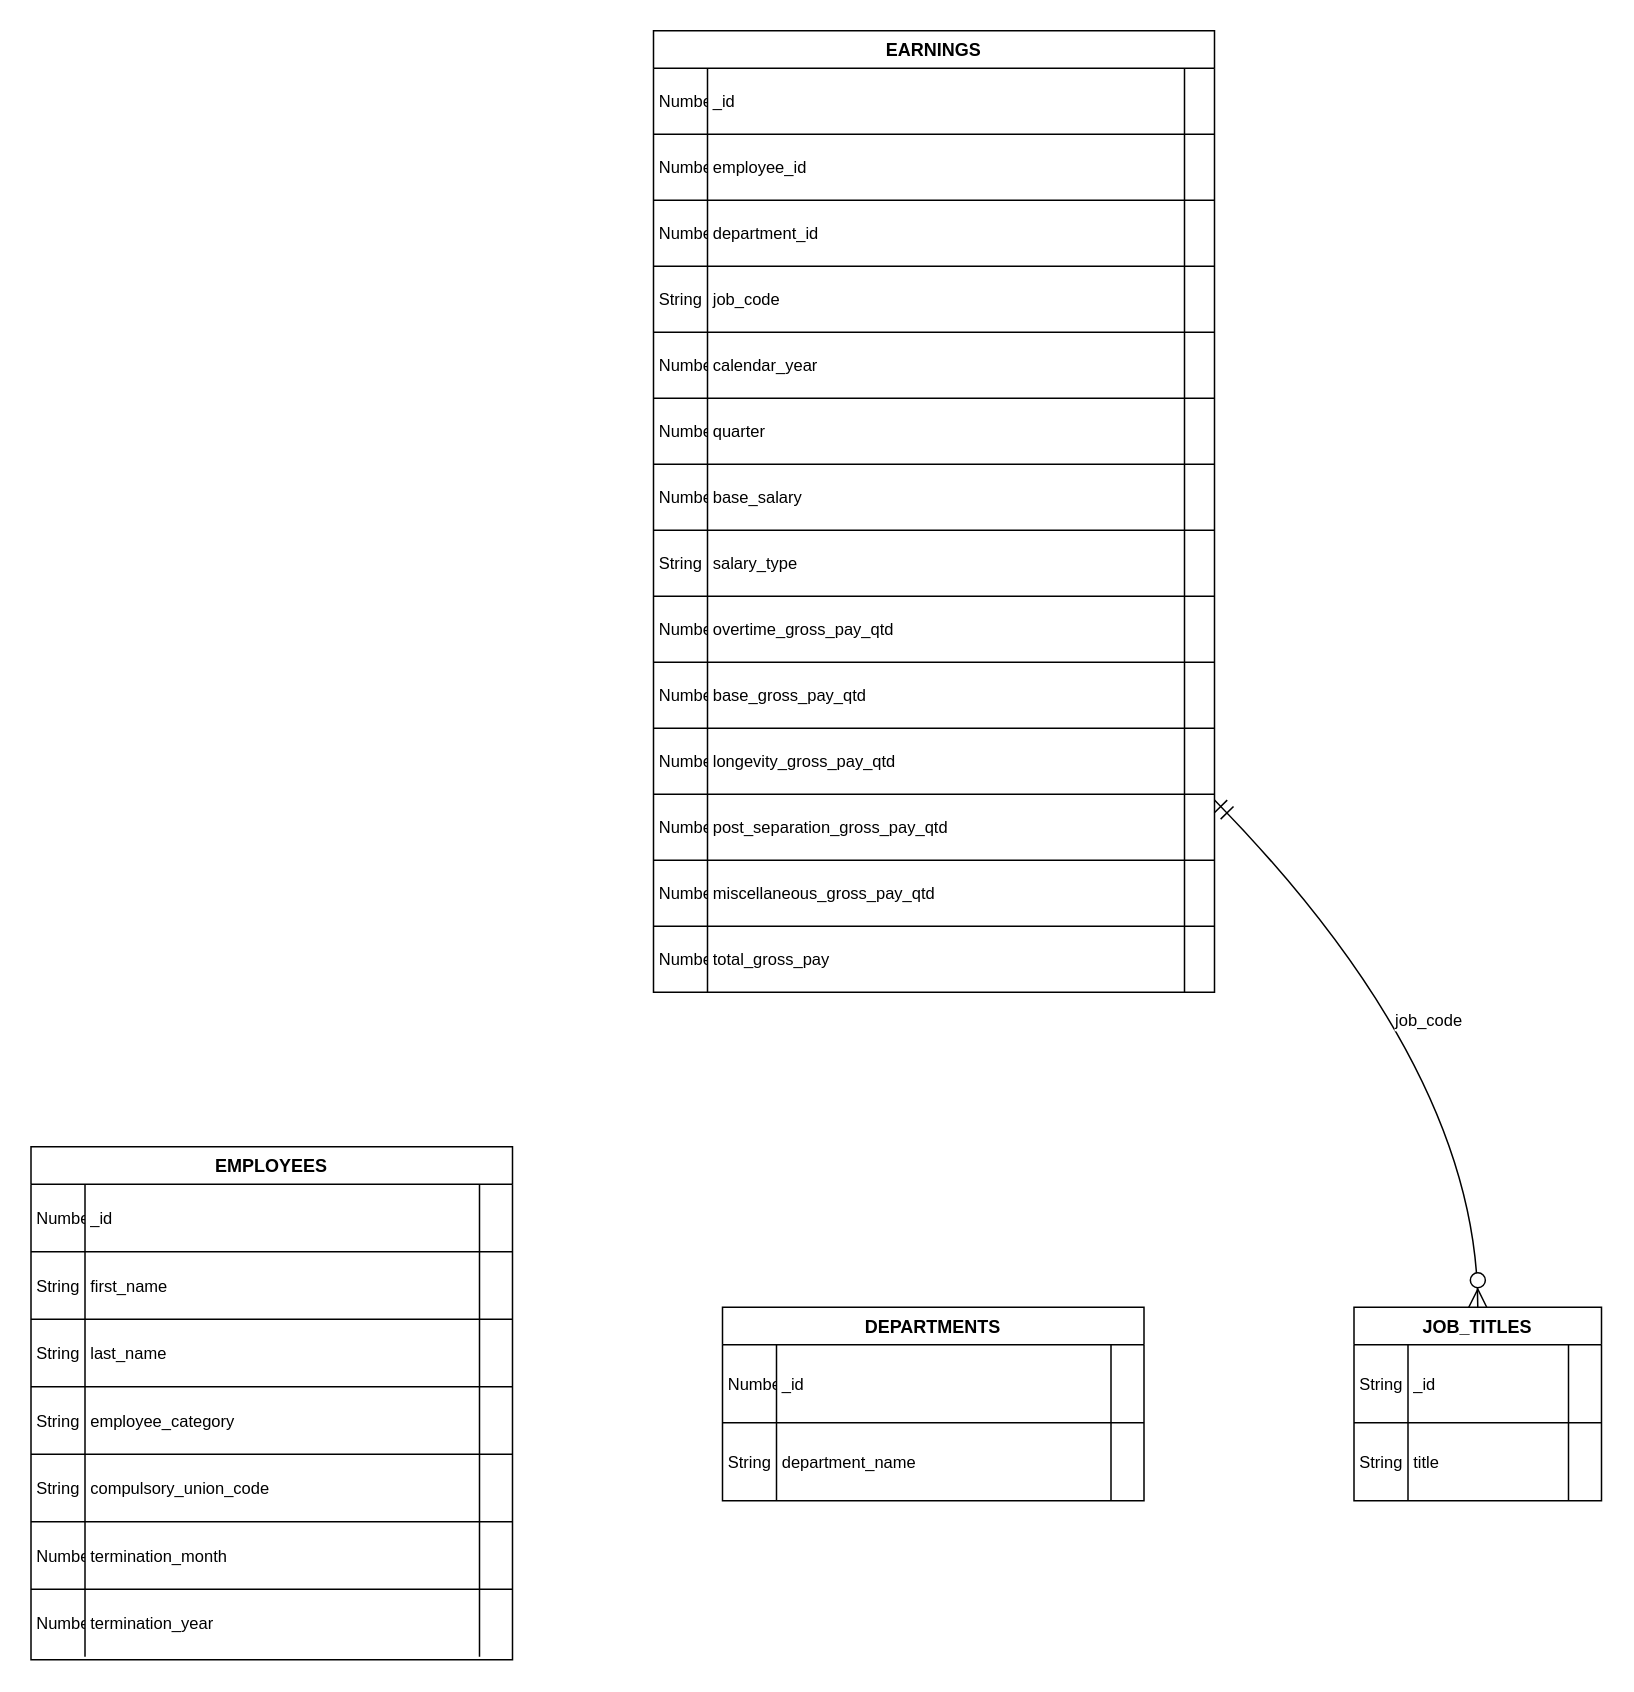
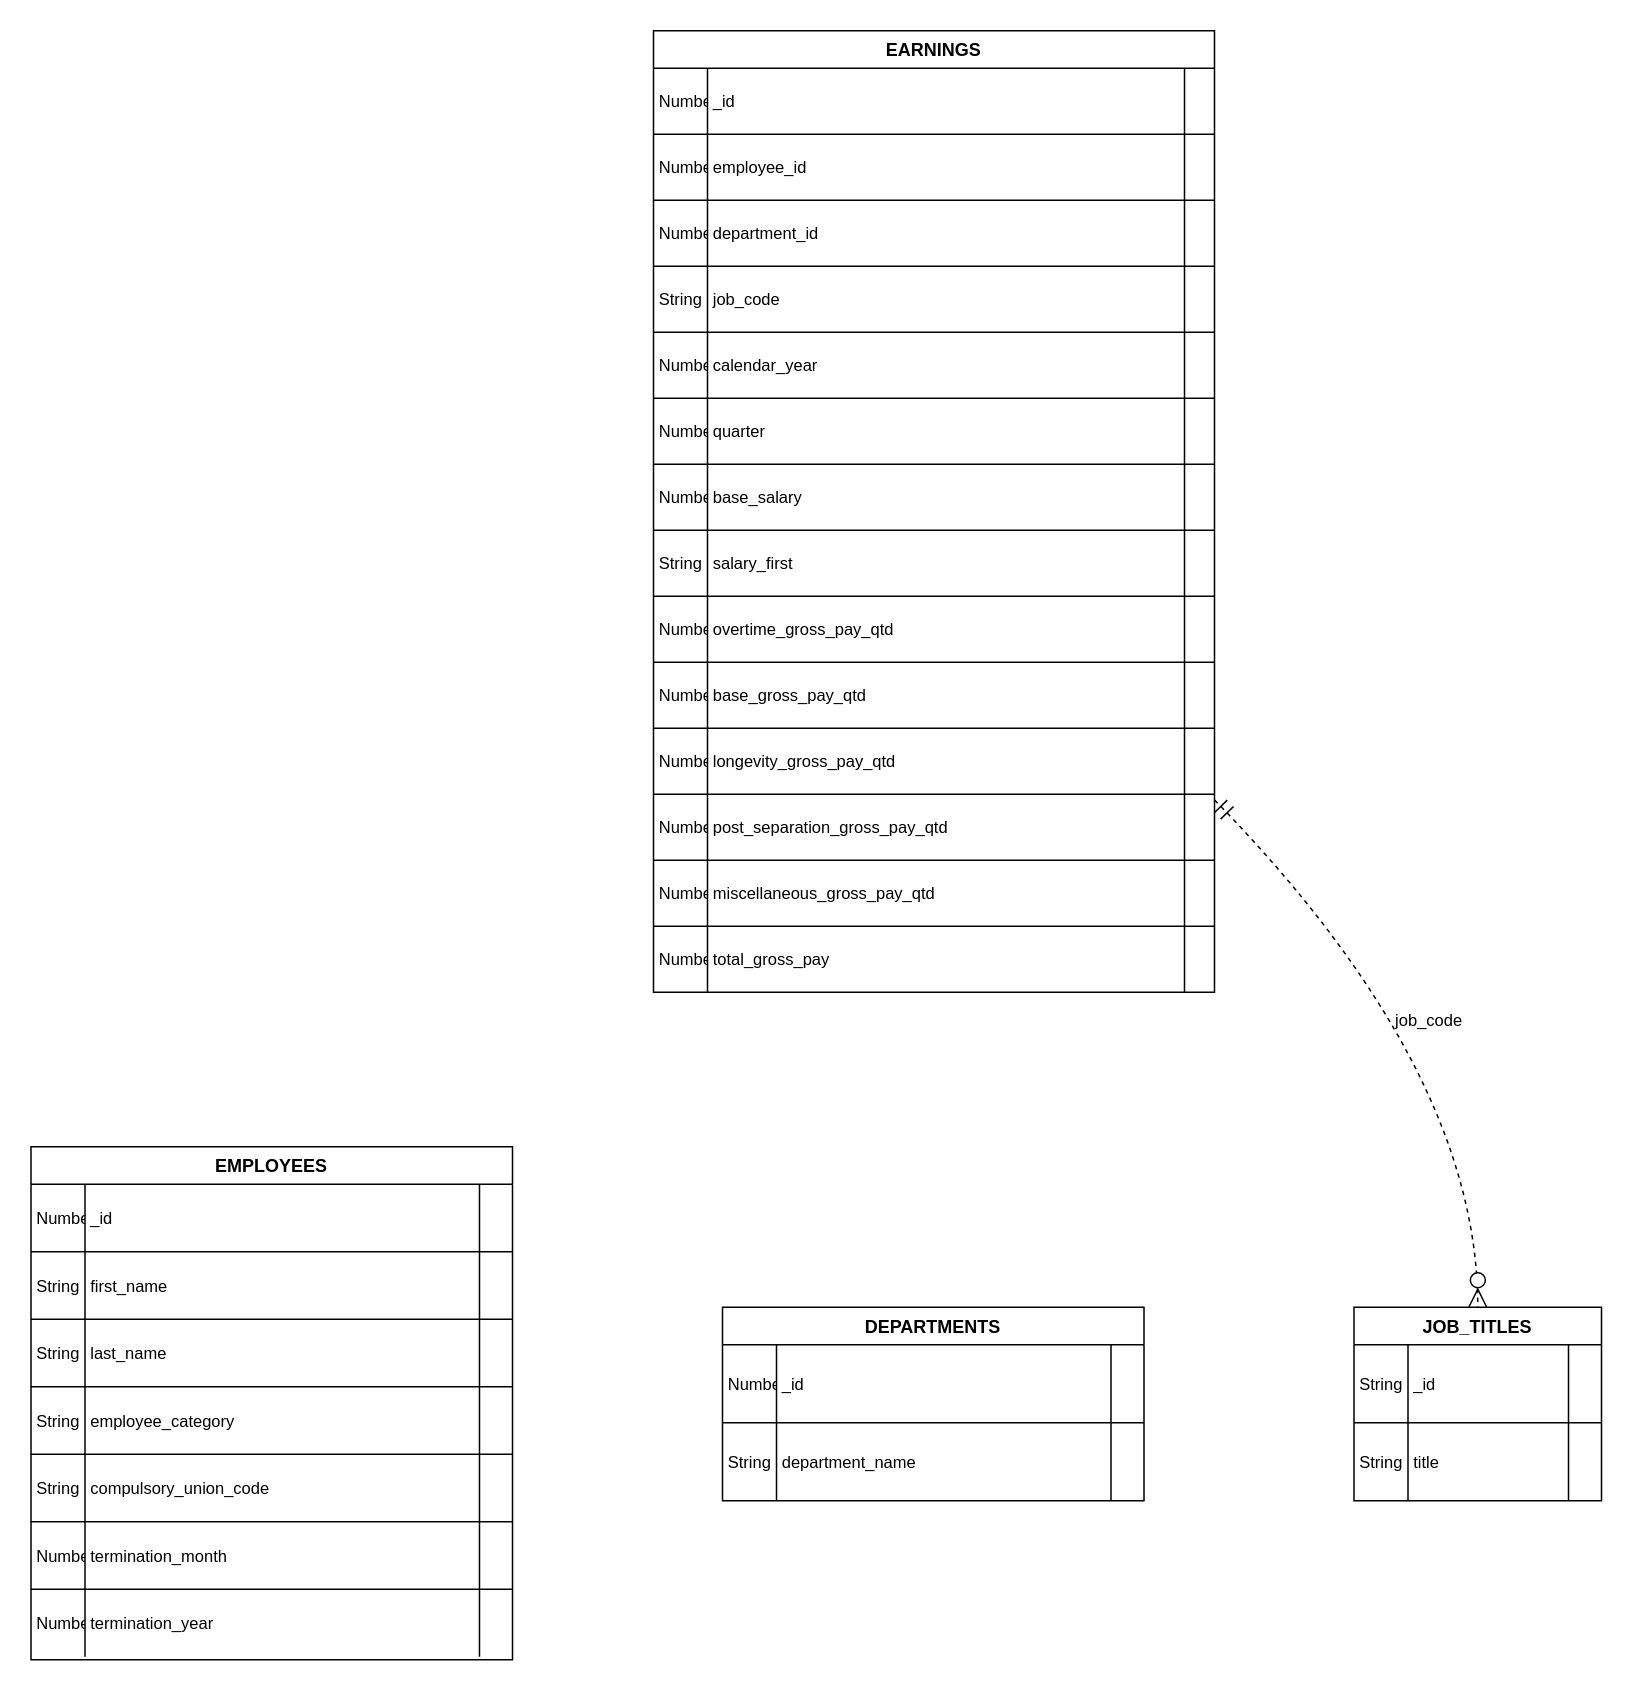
(761, 564) -> (764, 564)
(1386, 1015) -> (1386, 1015)
